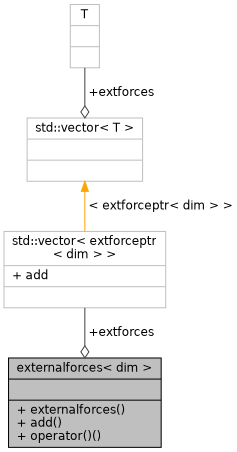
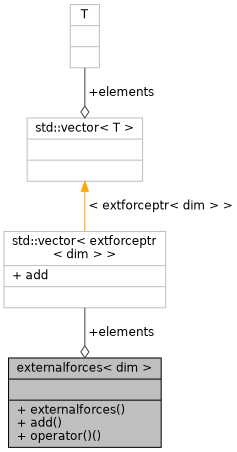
(120, 93) -> (120, 93)
(120, 333) -> (120, 333)
